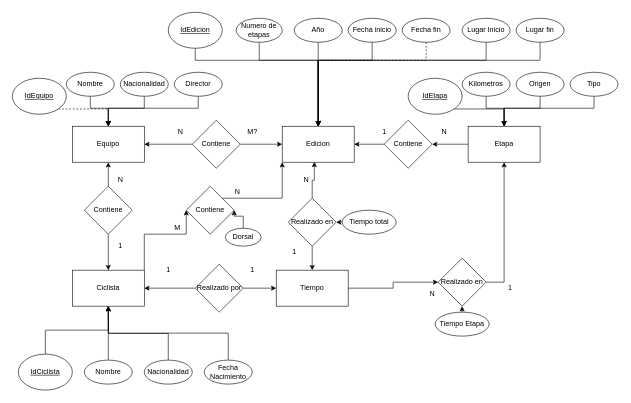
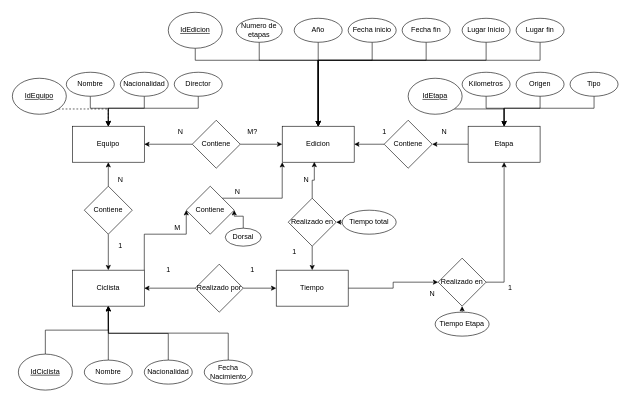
(426, 50) -> (426, 50)
